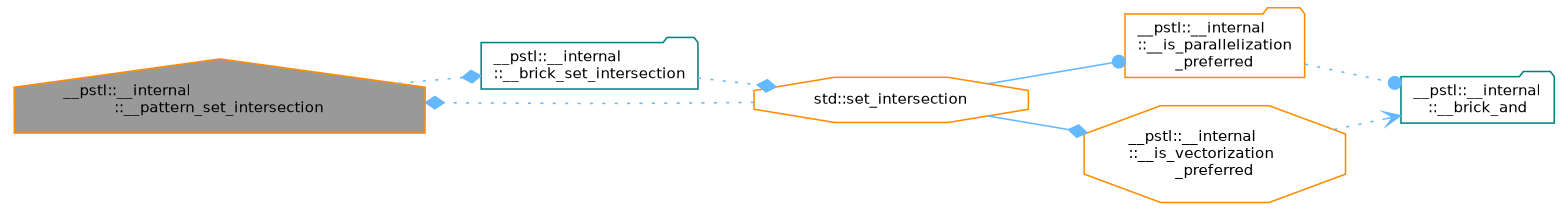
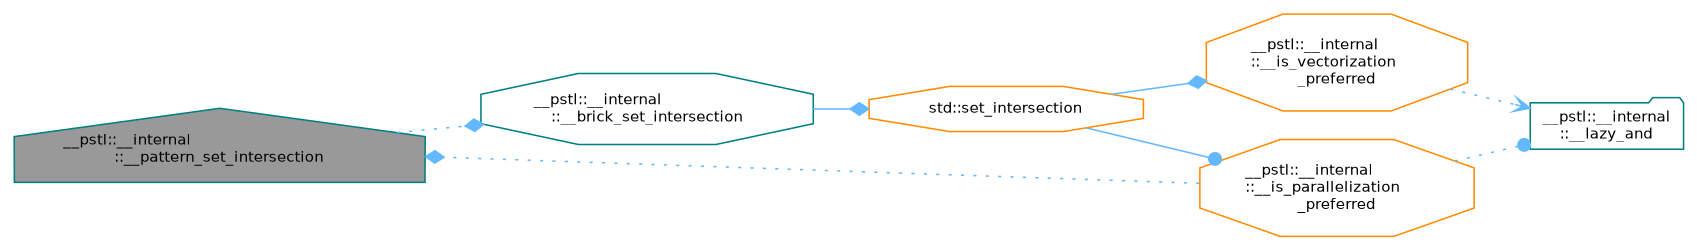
(1215, 46) -> (1337, 188)
(590, 66) -> (647, 109)
(728, 81) -> (831, 109)
(220, 100) -> (220, 149)
(1478, 100) -> (1607, 126)
(599, 103) -> (822, 170)
